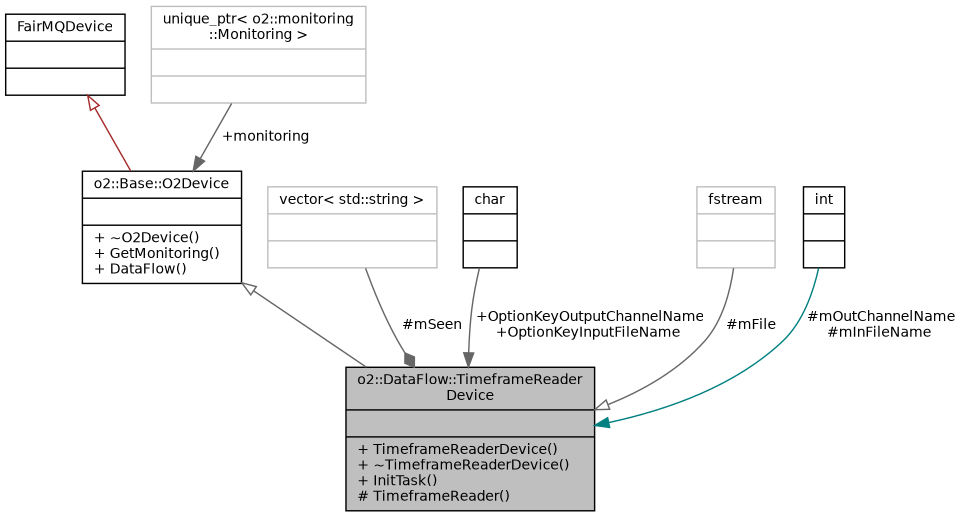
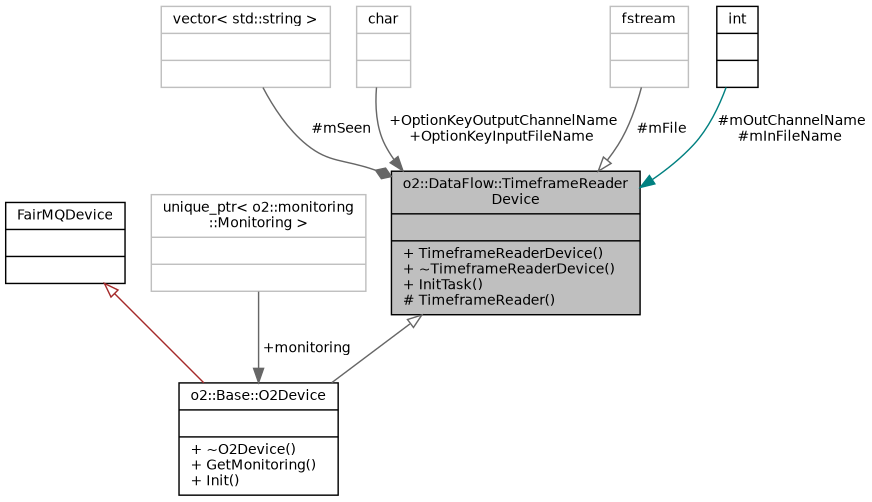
(490, 227) -> (384, 47)
(141, 269) -> (215, 481)
(310, 329) -> (371, 353)
